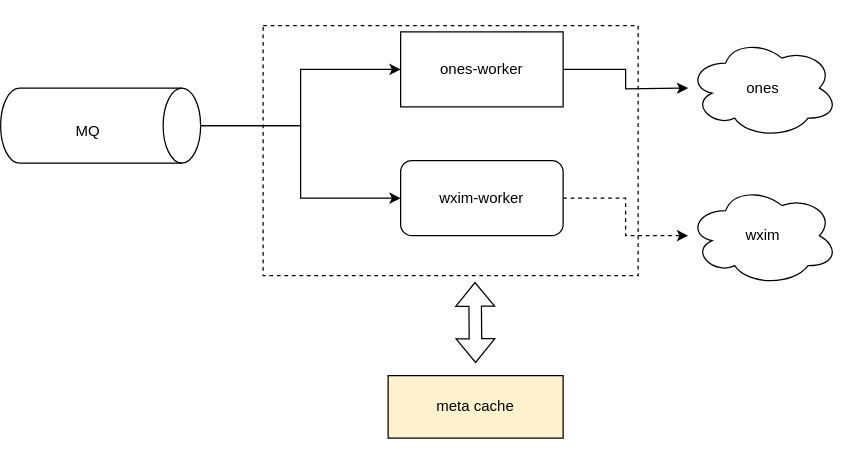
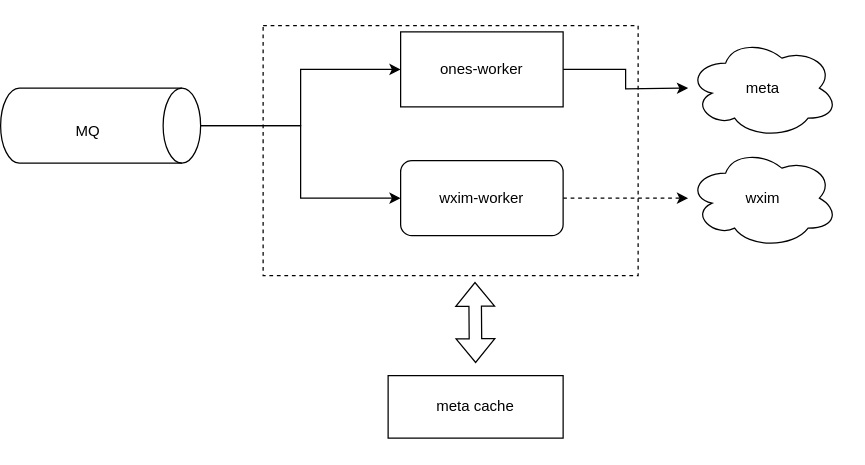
(763, 88) -> (763, 88)
(763, 236) -> (763, 198)
(476, 407) -> (476, 407)
